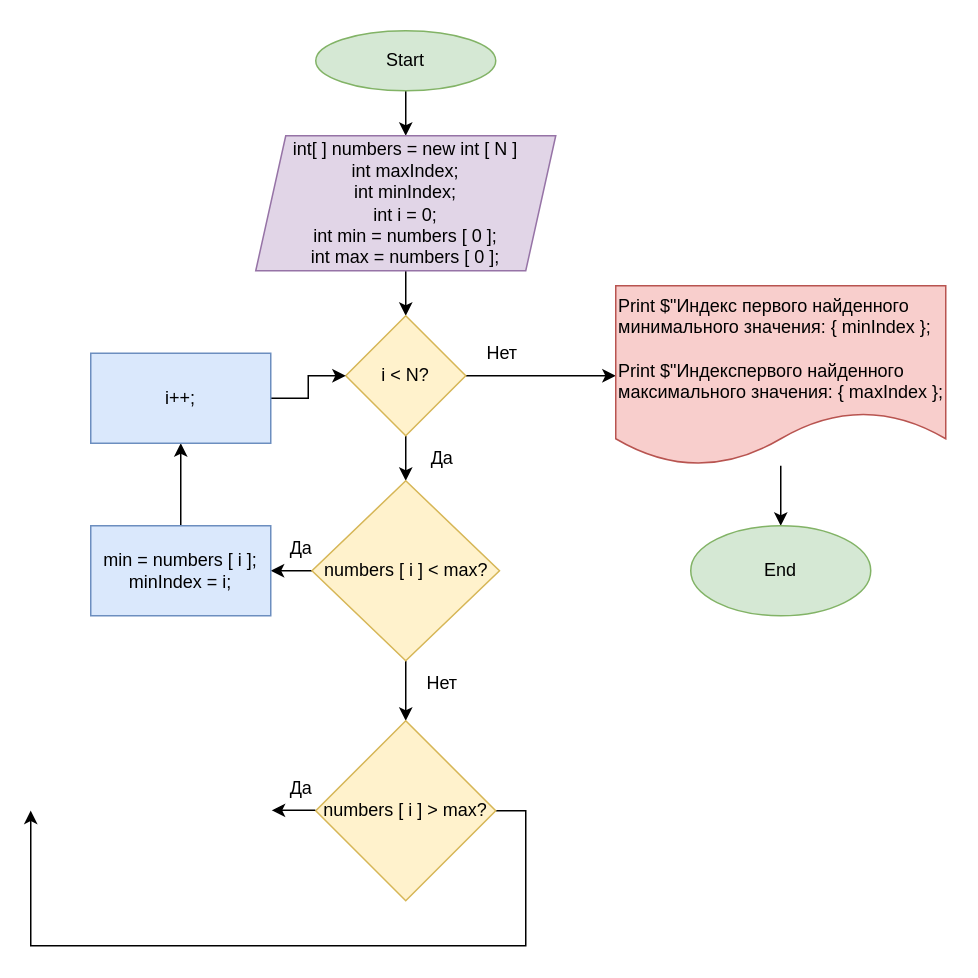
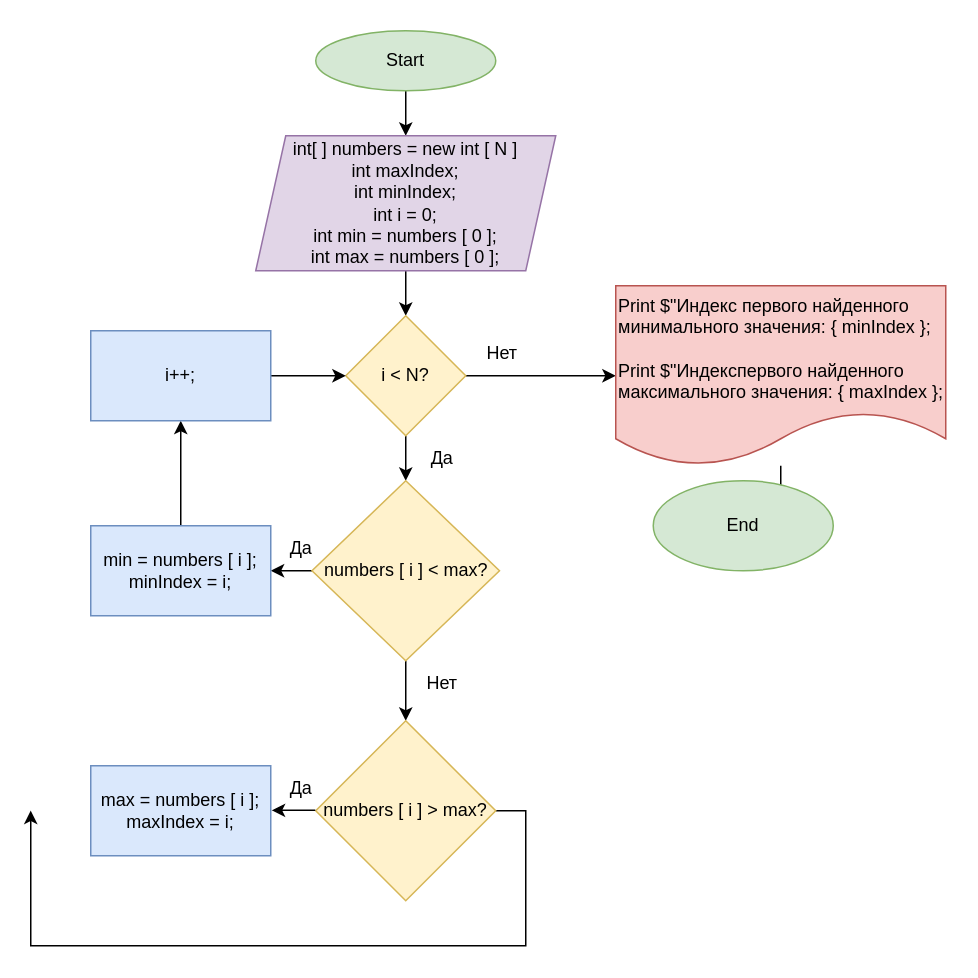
(181, 398) -> (181, 376)
(781, 571) -> (743, 526)
none -> (181, 811)
